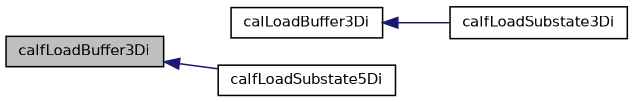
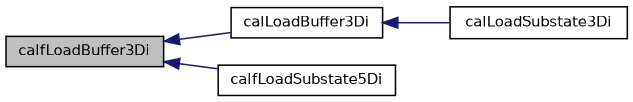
(539, 23) -> (539, 23)
none -> (205, 36)
